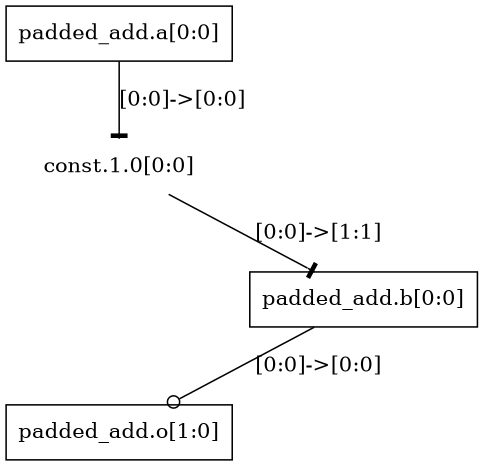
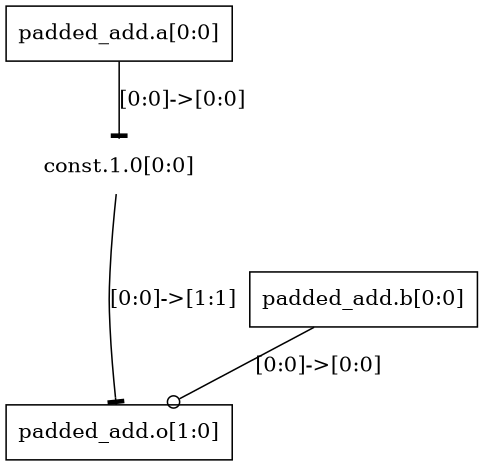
(238, 231) -> (109, 296)
